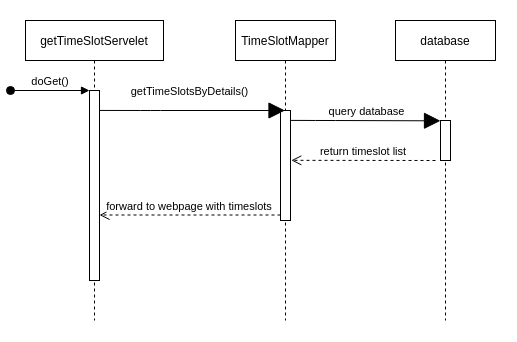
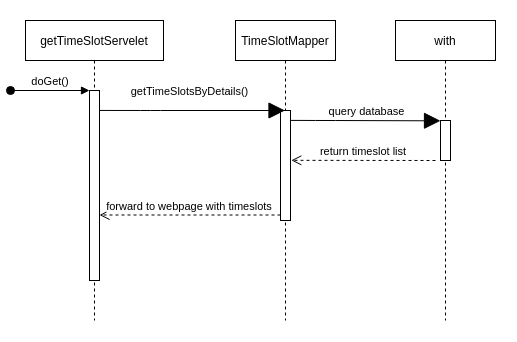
(445, 41) -> (445, 41)
